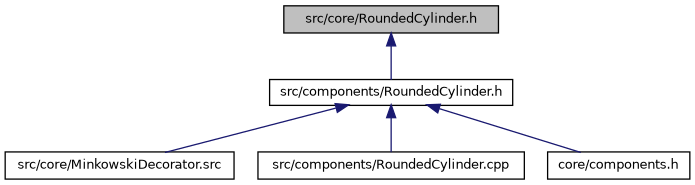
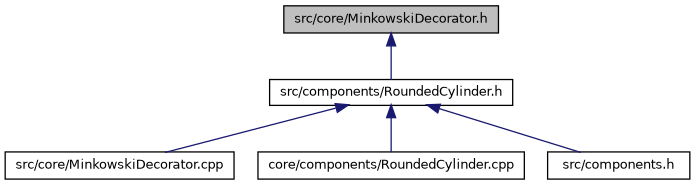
(391, 19) -> (391, 19)
(120, 166) -> (120, 166)
(391, 166) -> (391, 166)
(619, 166) -> (619, 166)
